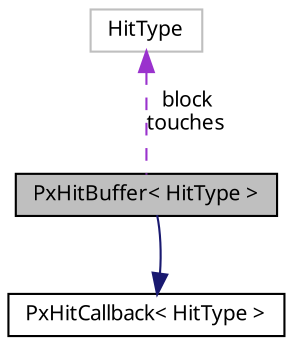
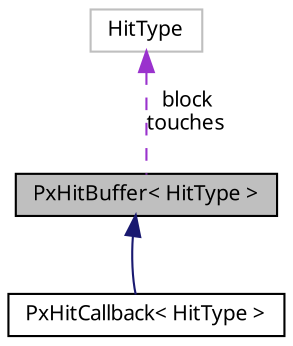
(160, 244) -> (132, 265)
